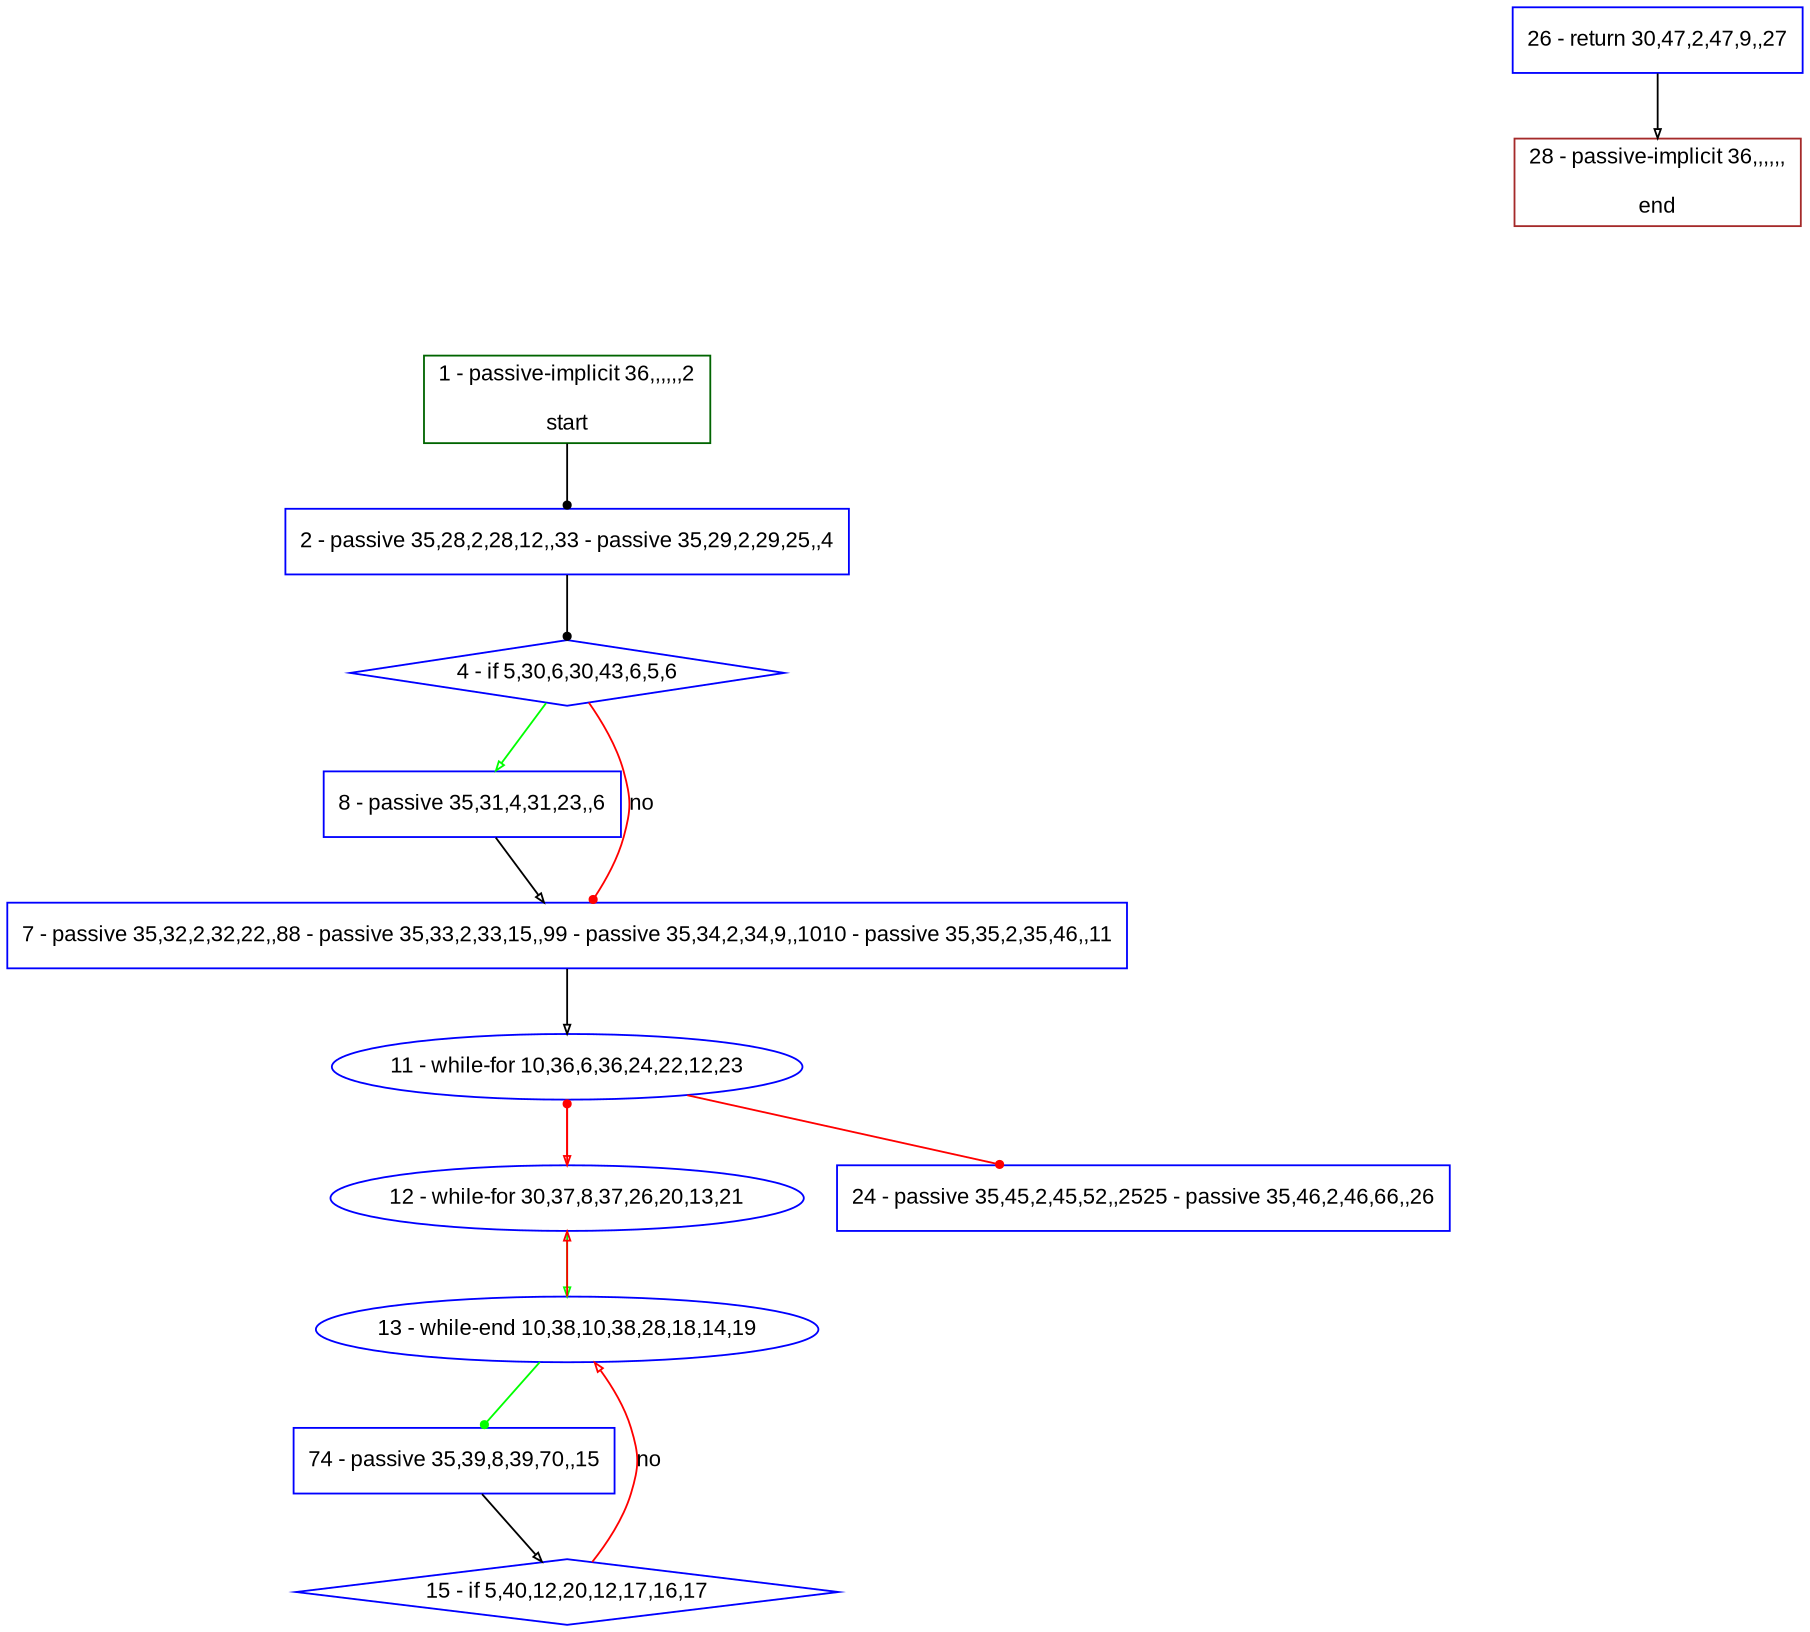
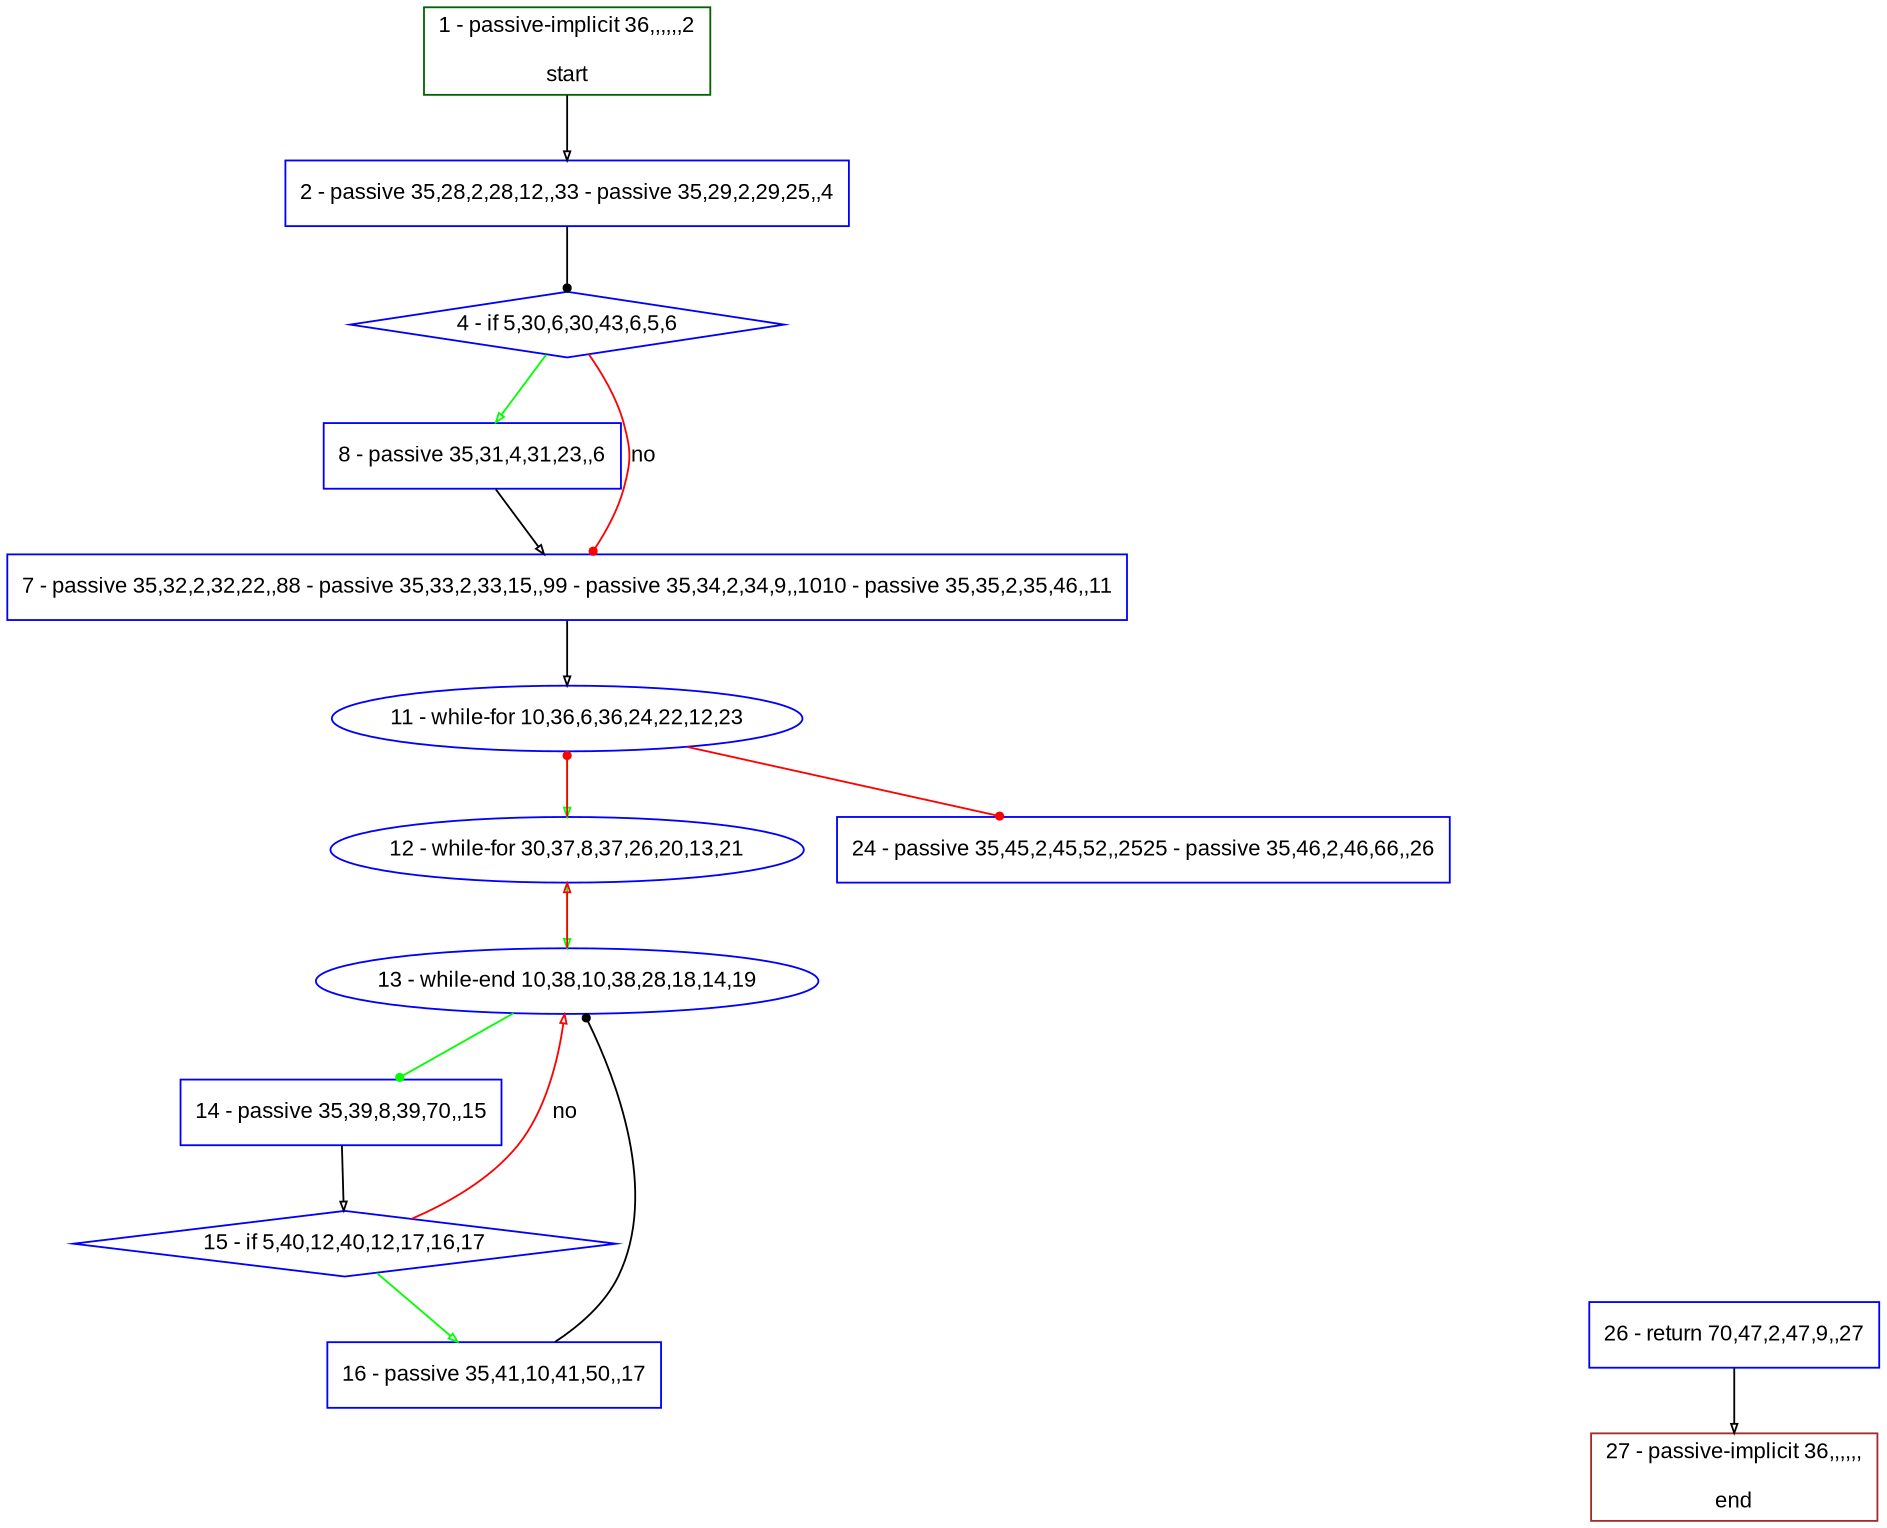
(1658, 40) -> (1734, 1335)
(1658, 182) -> (1734, 1477)
(567, 472) -> (567, 123)
(567, 1128) -> (567, 780)
none -> (494, 1375)
(454, 1461) -> (341, 1112)
(567, 1592) -> (345, 1244)
